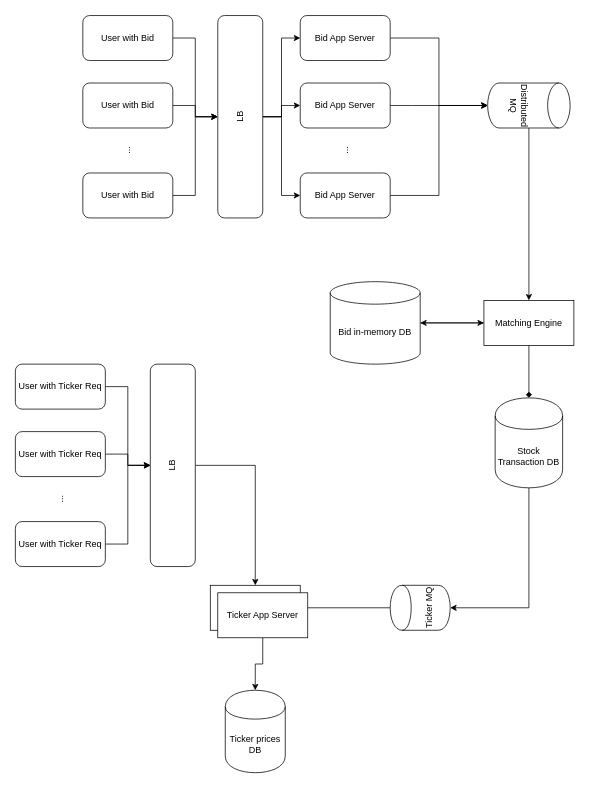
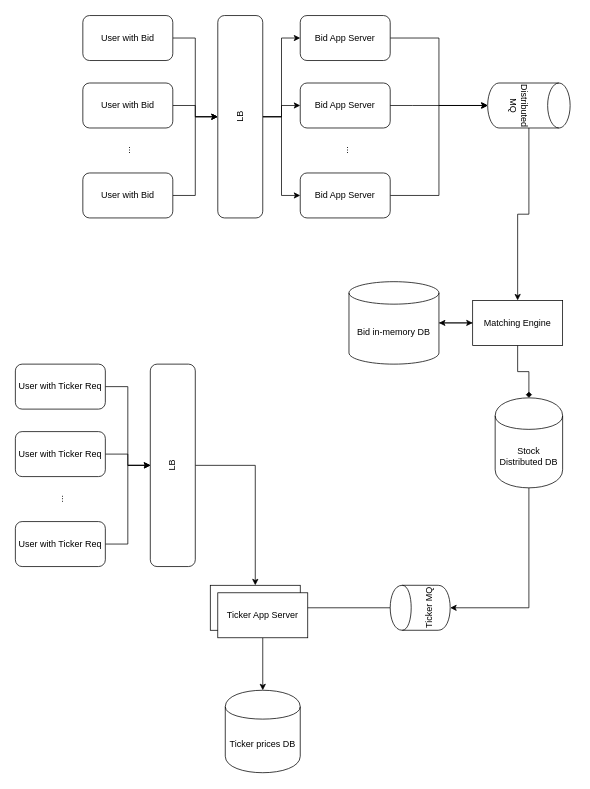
(375, 323) -> (394, 323)
(529, 323) -> (518, 323)
(529, 456) -> (529, 456)
(255, 732) -> (263, 732)
